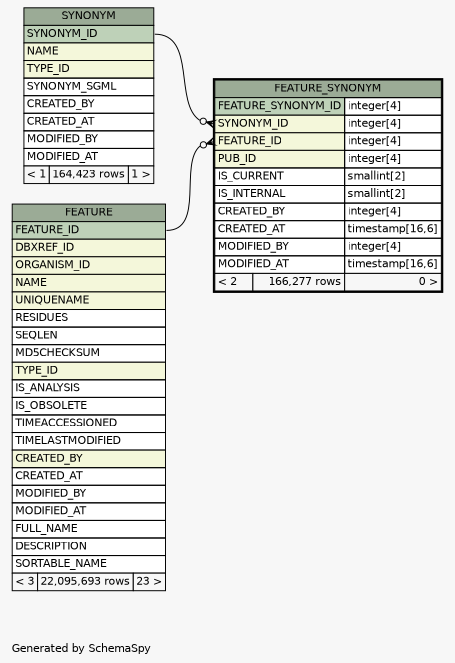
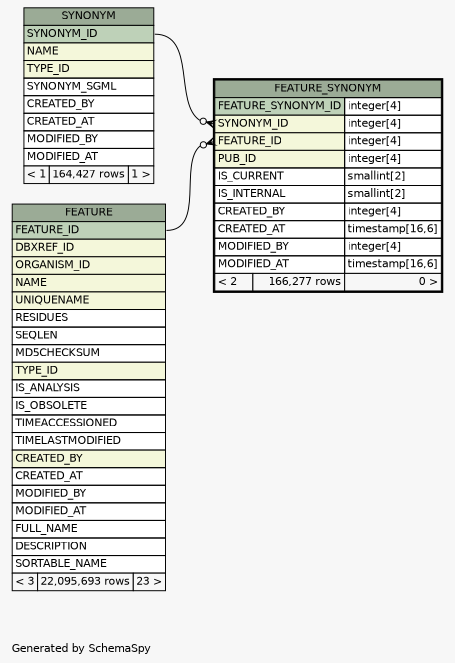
(89, 174) -> (89, 174)
